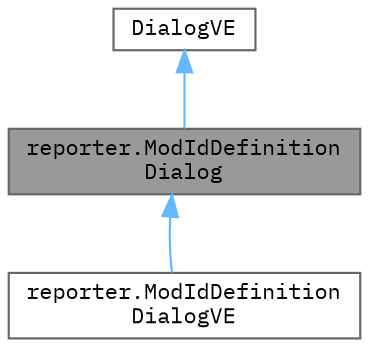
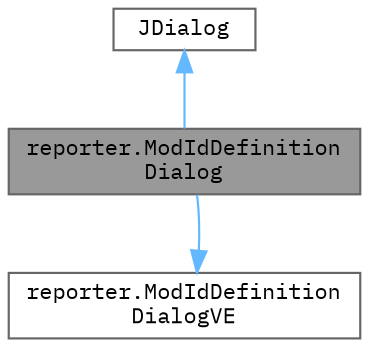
(184, 29) -> (184, 29)
(170, 245) -> (199, 223)
